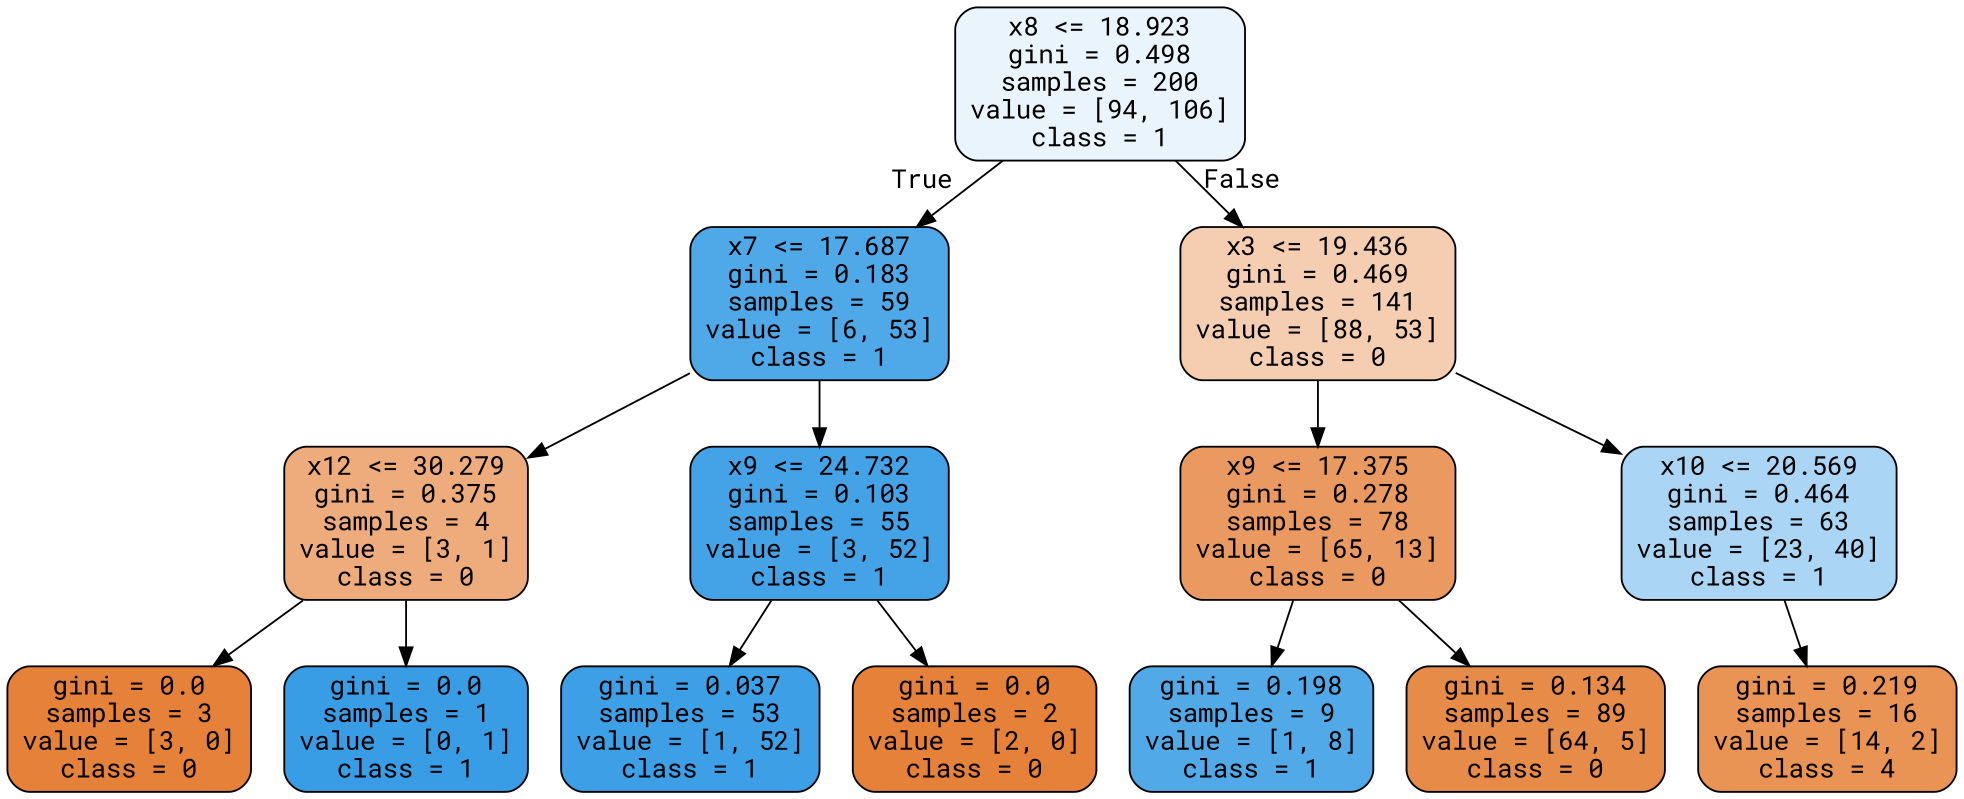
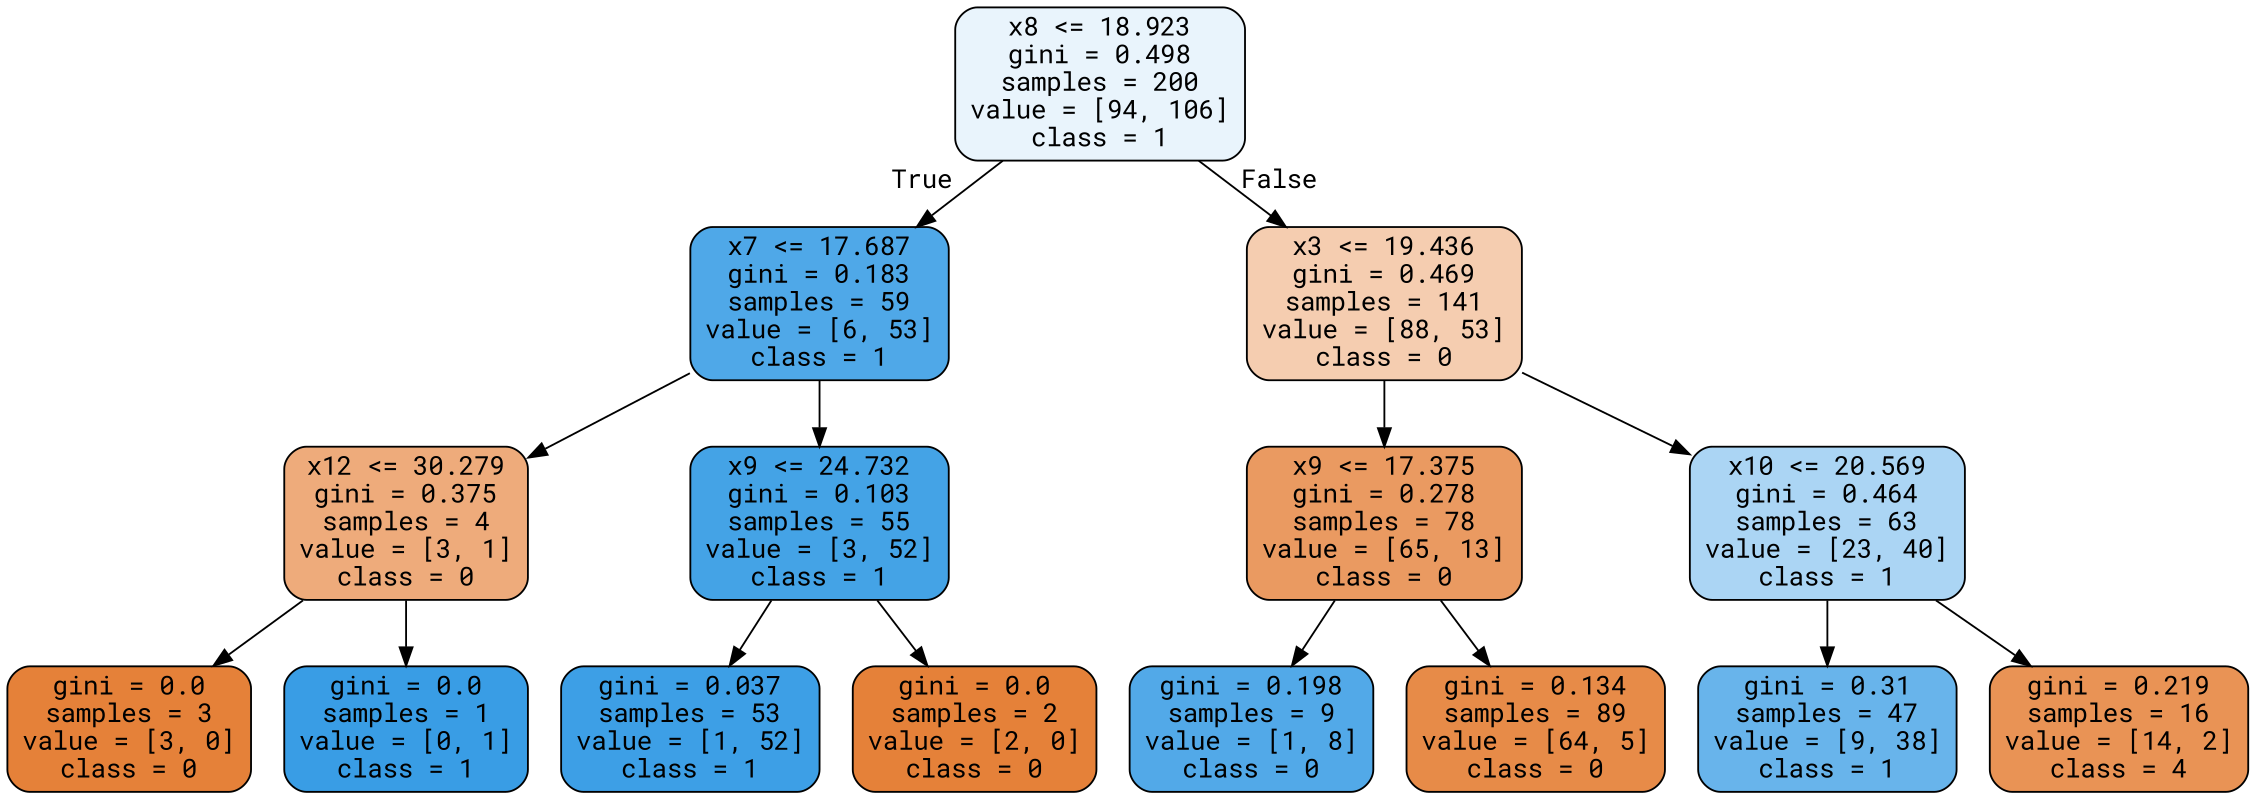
(1251, 729) -> (1251, 729)
none -> (1827, 729)
